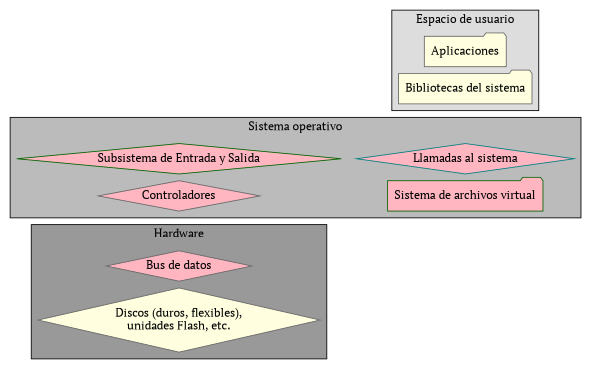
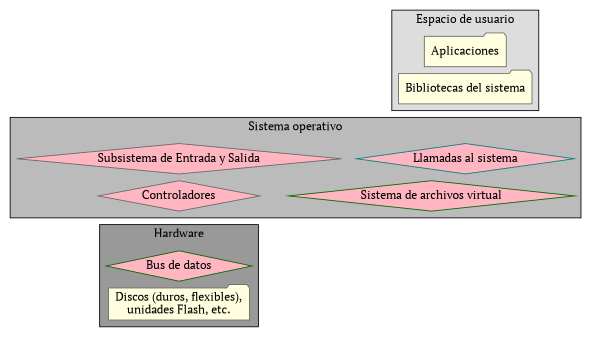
(179, 159) -> (179, 159)
(465, 196) -> (432, 196)
(179, 266) -> (179, 266)
(179, 320) -> (179, 304)
